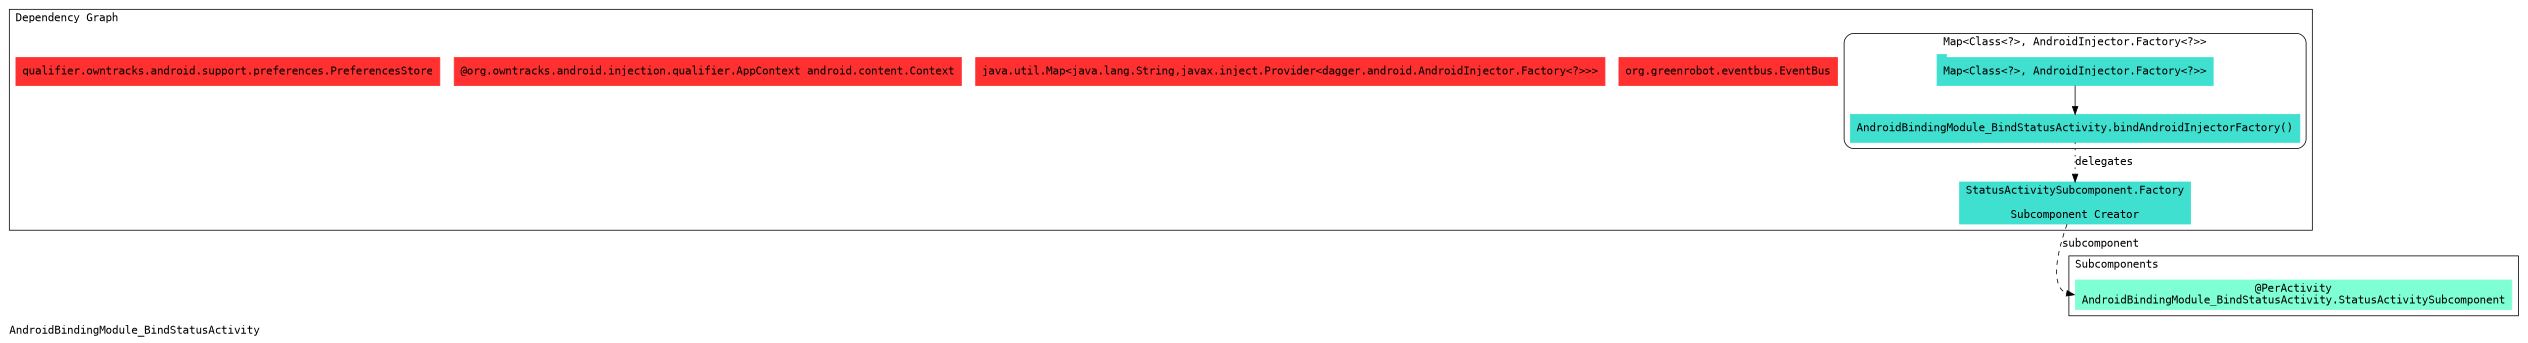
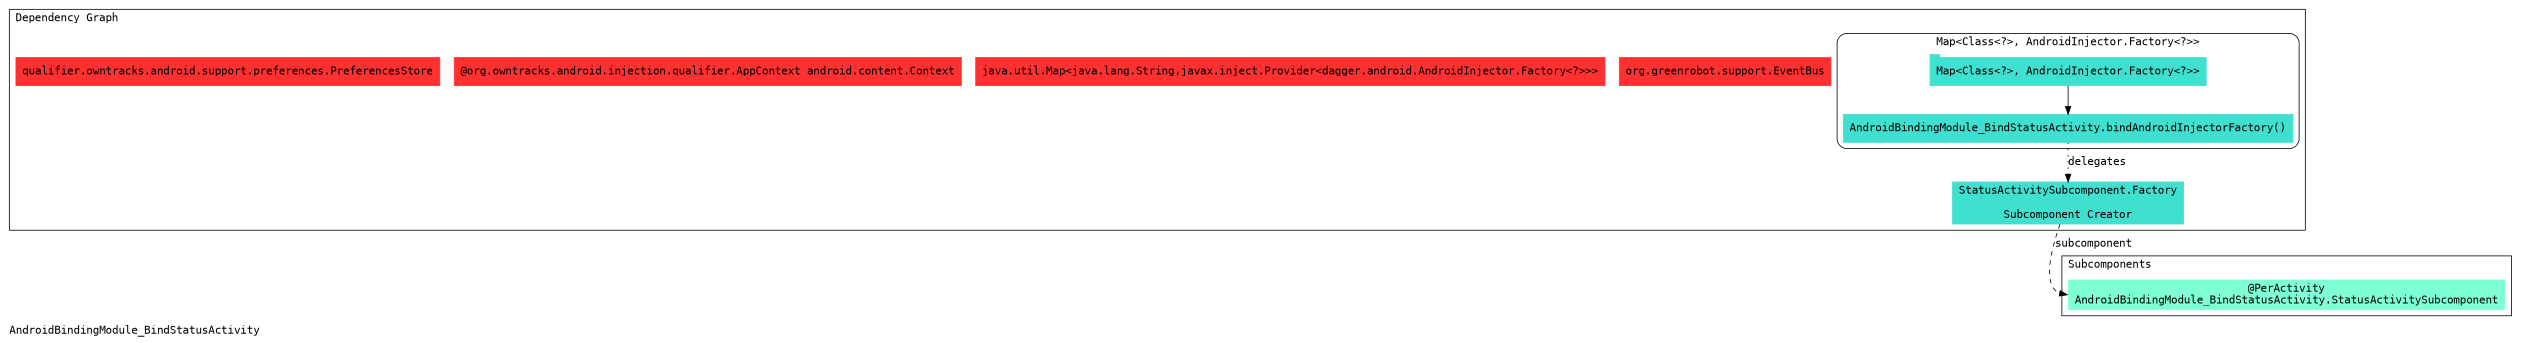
(1728, 72) -> (1725, 72)
